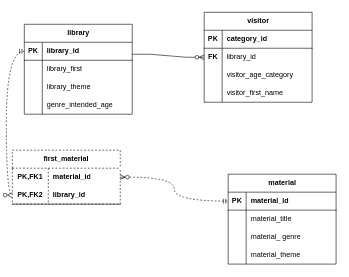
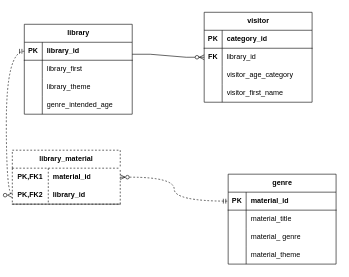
(66, 159) -> (66, 159)
(283, 183) -> (283, 183)
